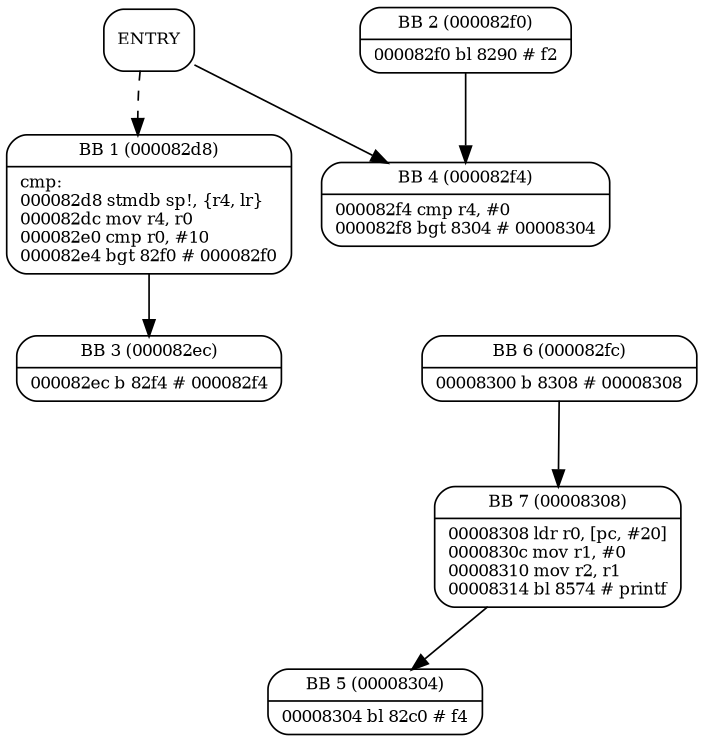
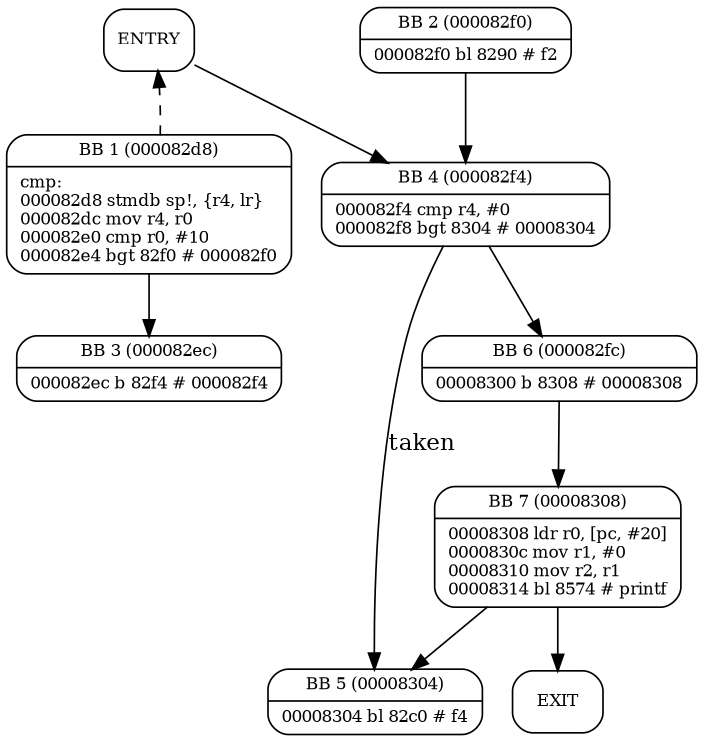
(138, 94) -> (160, 112)
none -> (511, 284)
none -> (387, 445)
none -> (558, 702)
